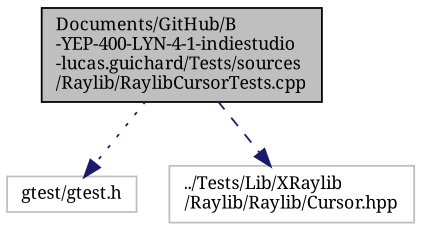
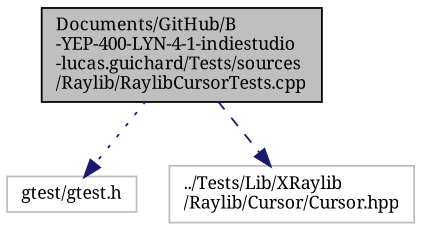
(292, 194) -> (292, 194)
